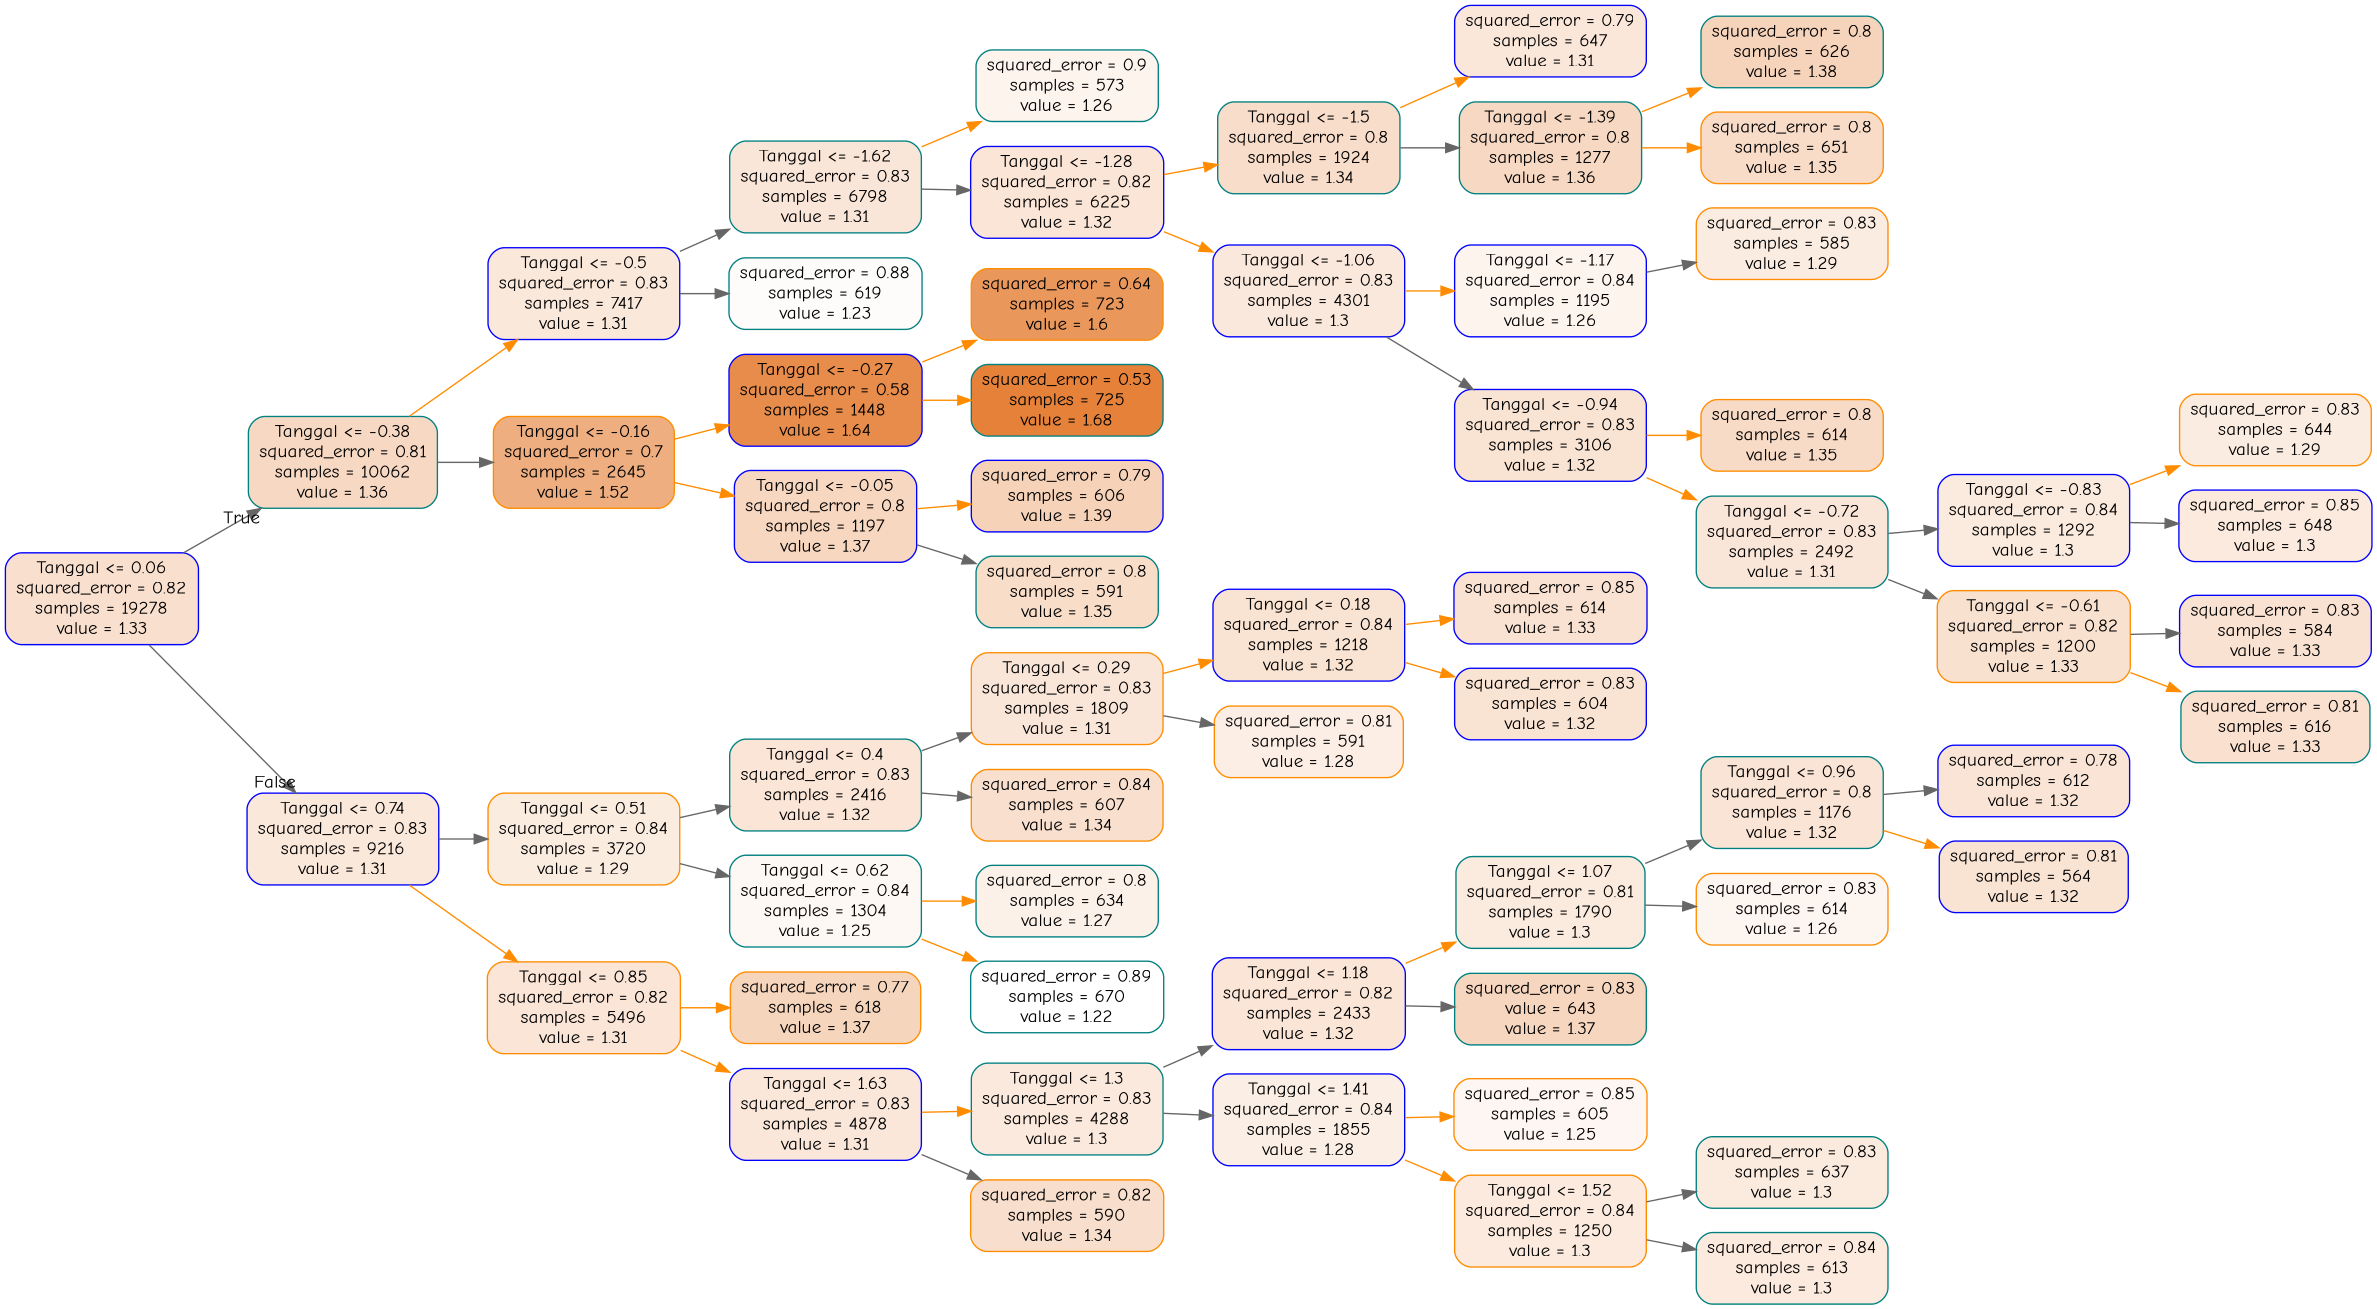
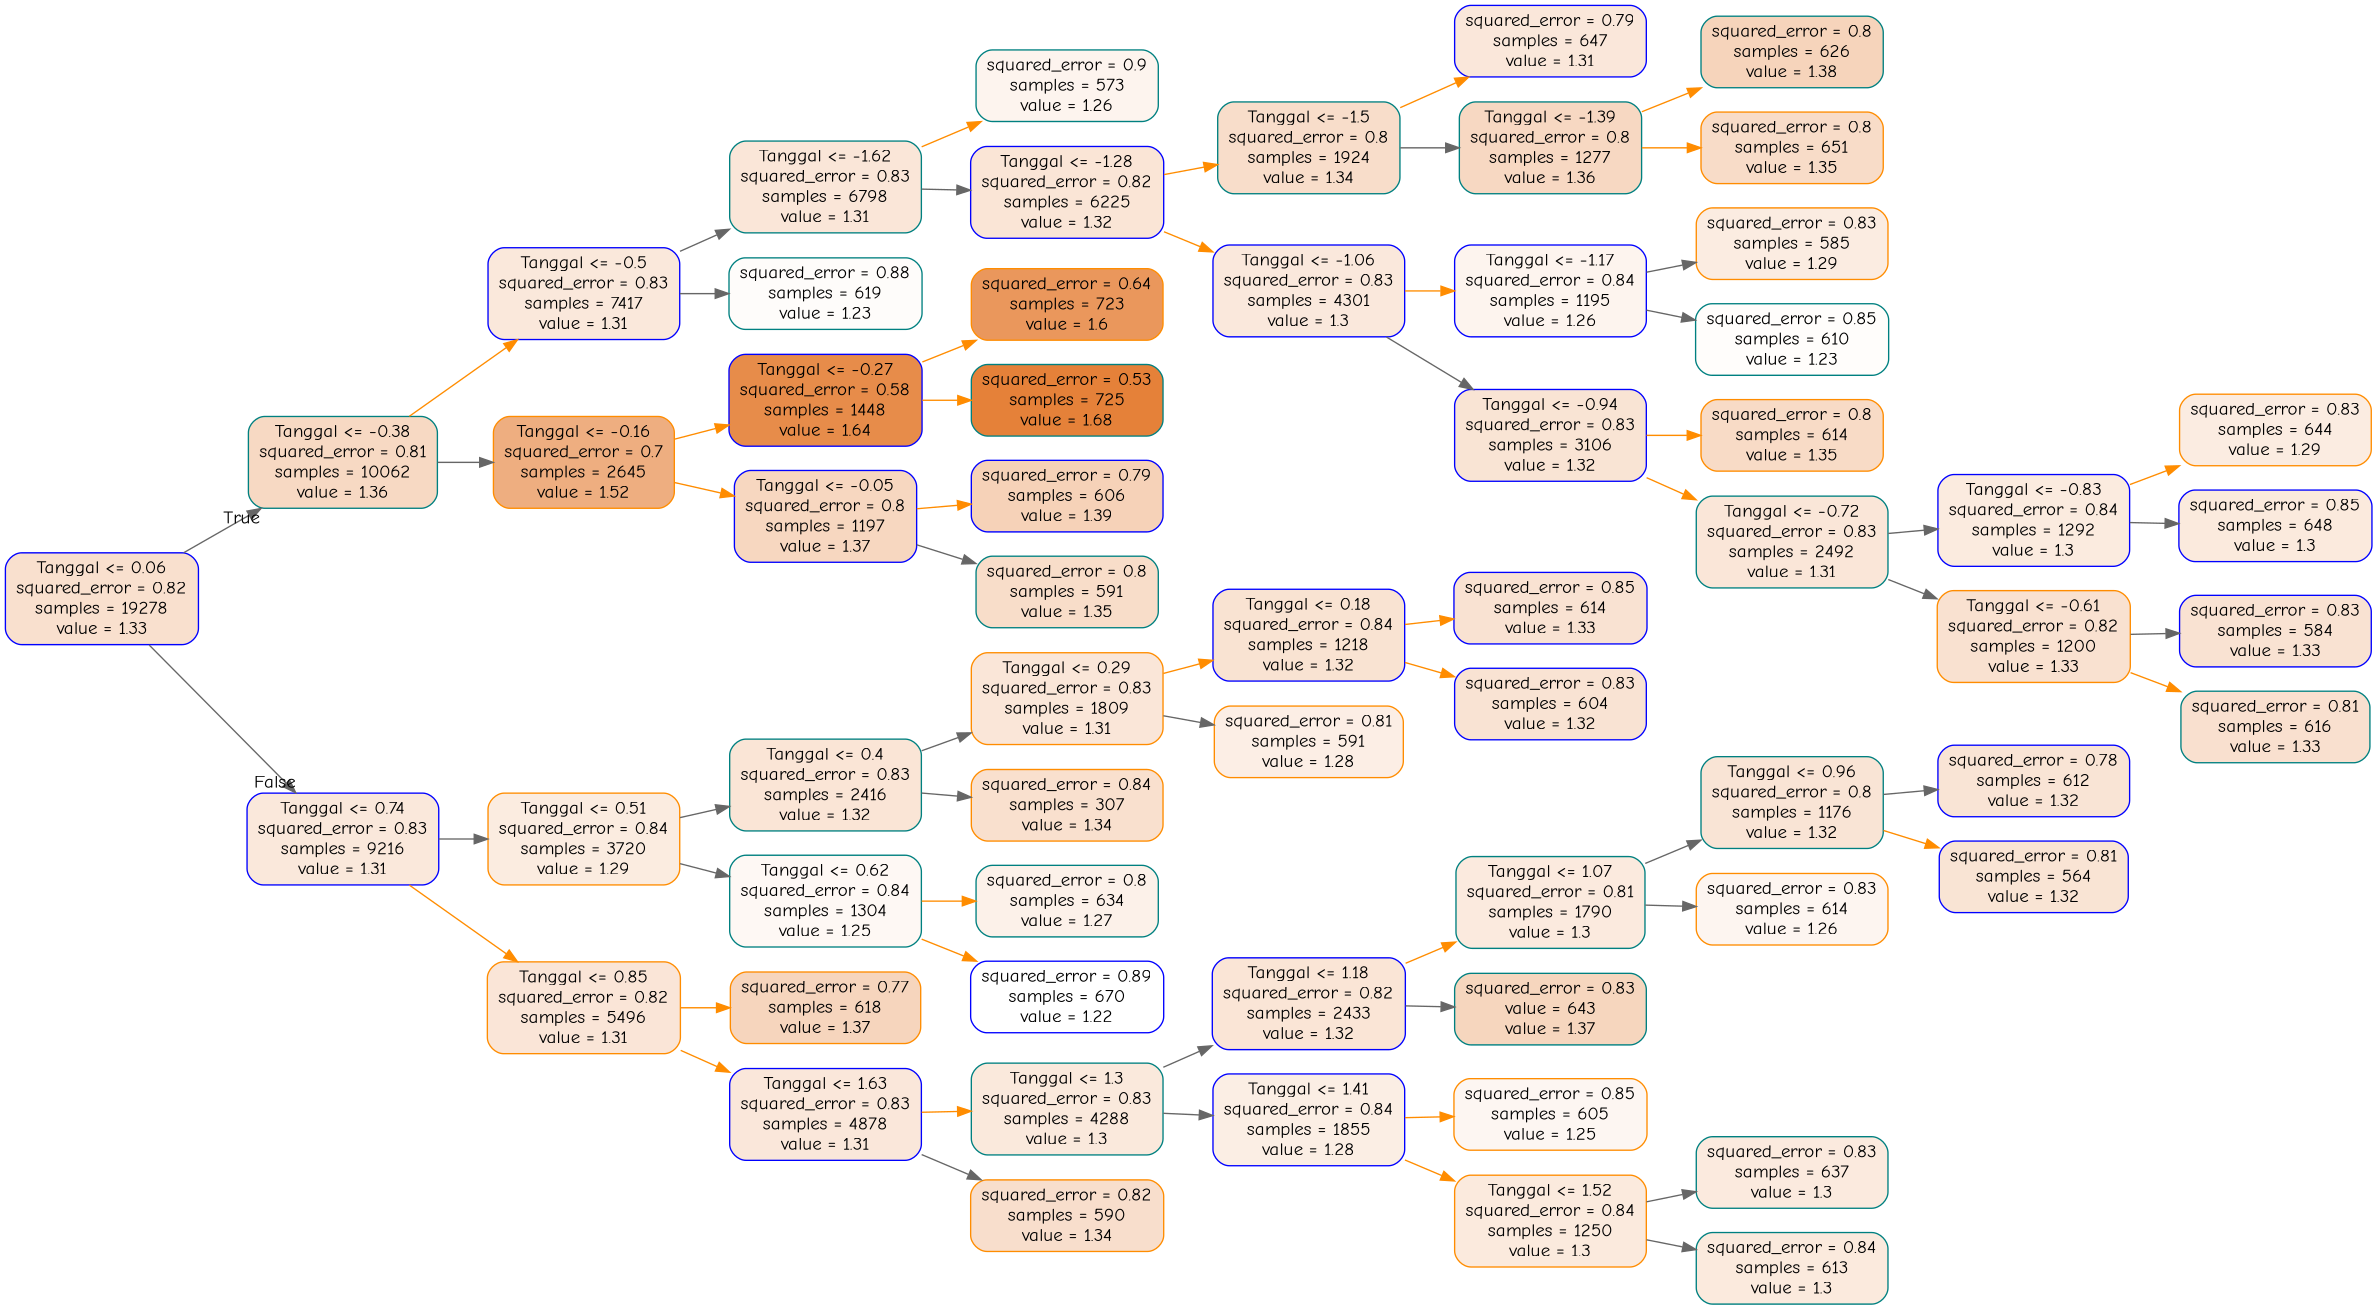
none -> (1792, 340)
(1067, 805) -> (1067, 805)
(1067, 997) -> (1067, 997)
